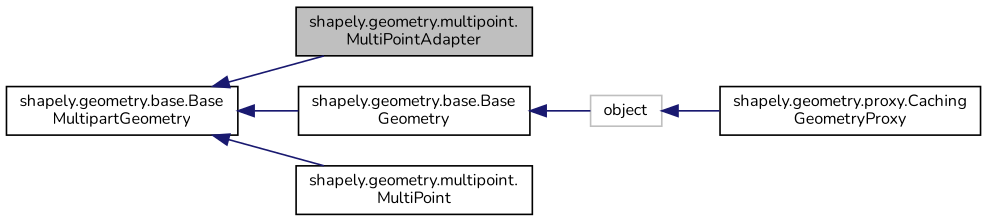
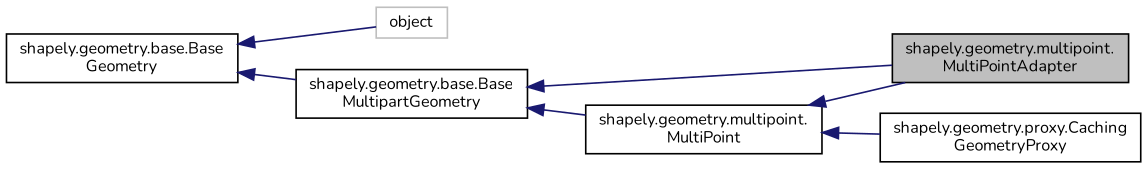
none -> (865, 92)
(276, 111) -> (275, 77)
(699, 111) -> (859, 134)
